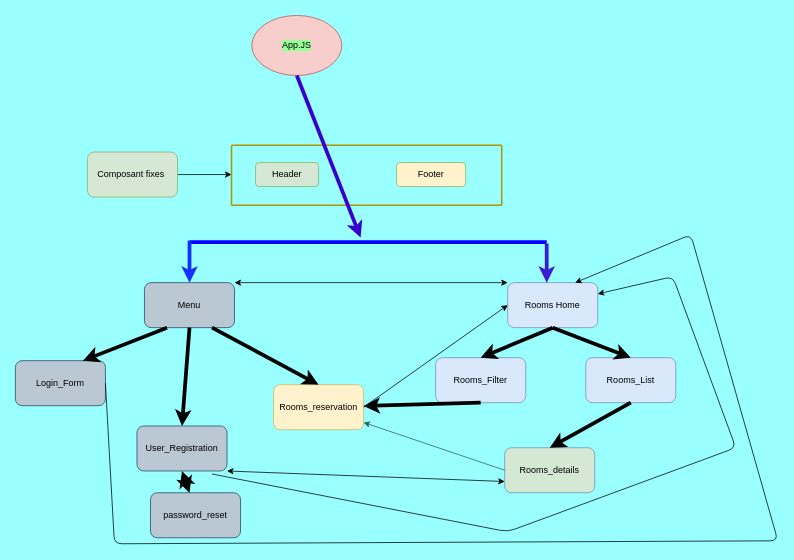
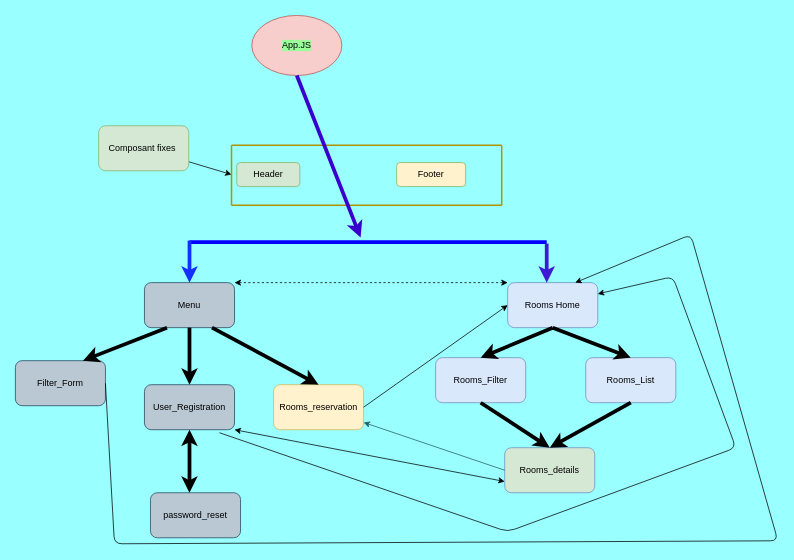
(132, 174) -> (144, 148)
(287, 174) -> (268, 174)
(370, 282) -> (370, 282)
(60, 383) -> (60, 383)
(427, 404) -> (510, 422)
(182, 448) -> (189, 407)
